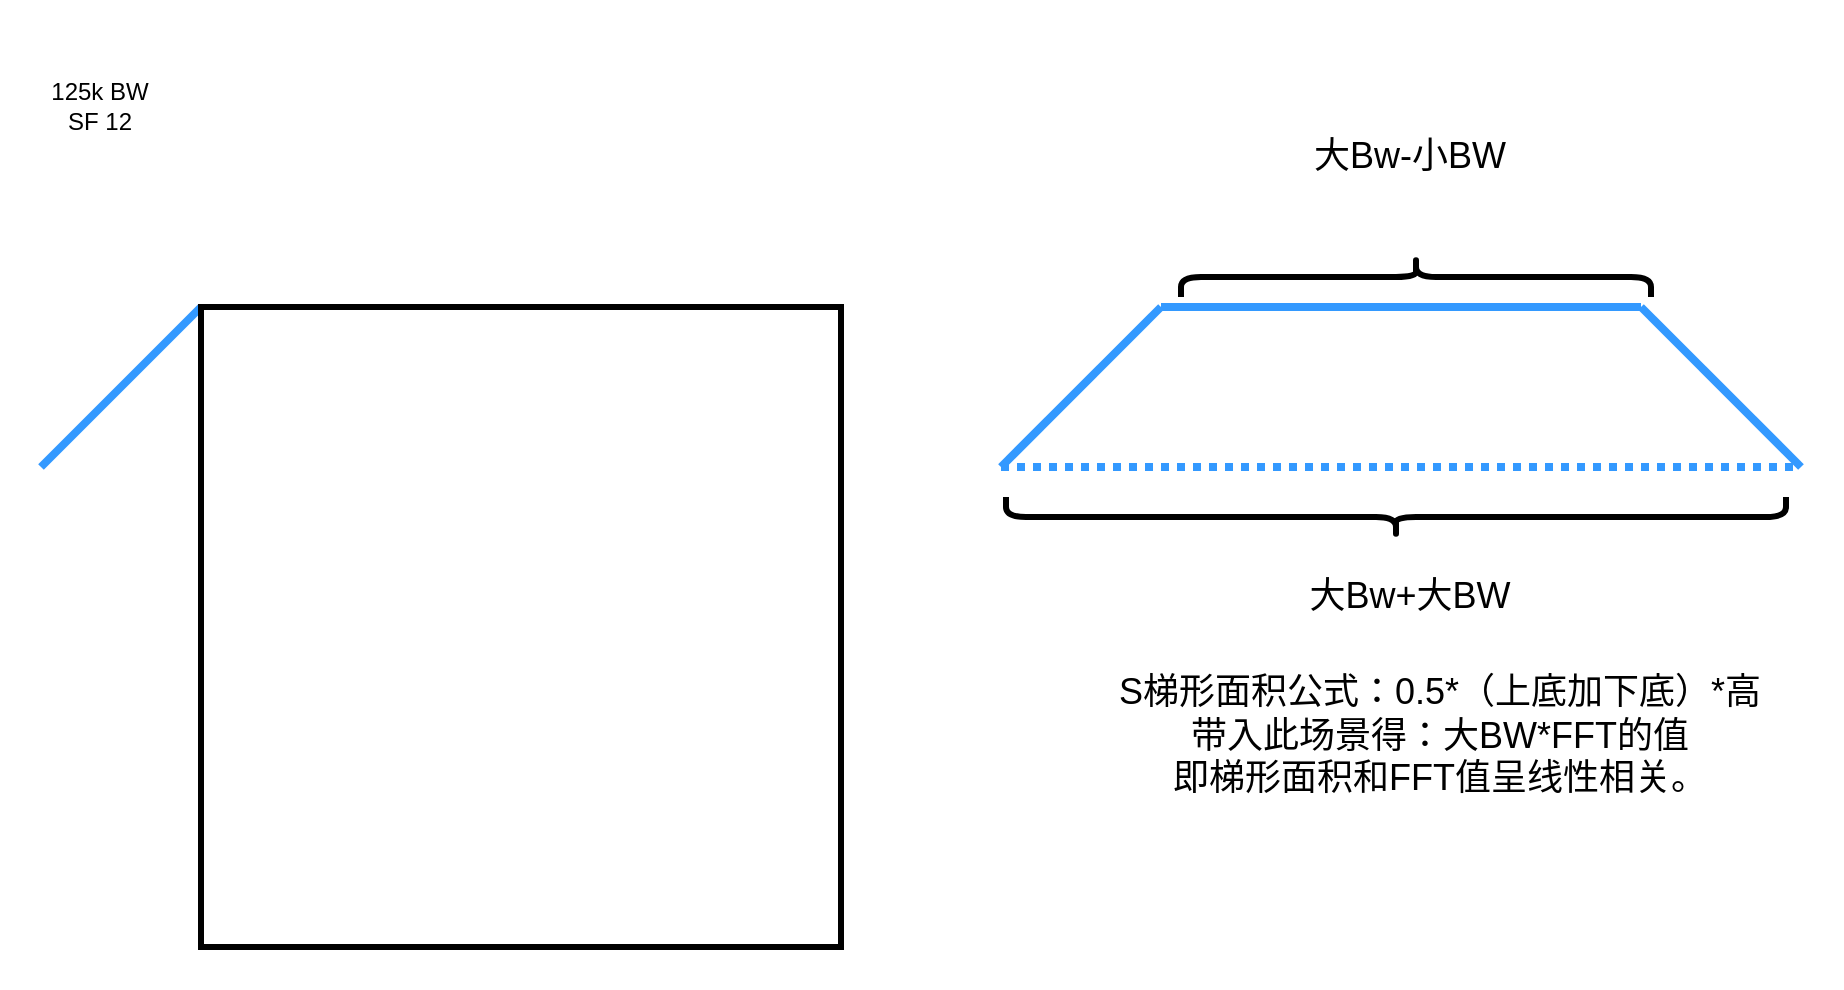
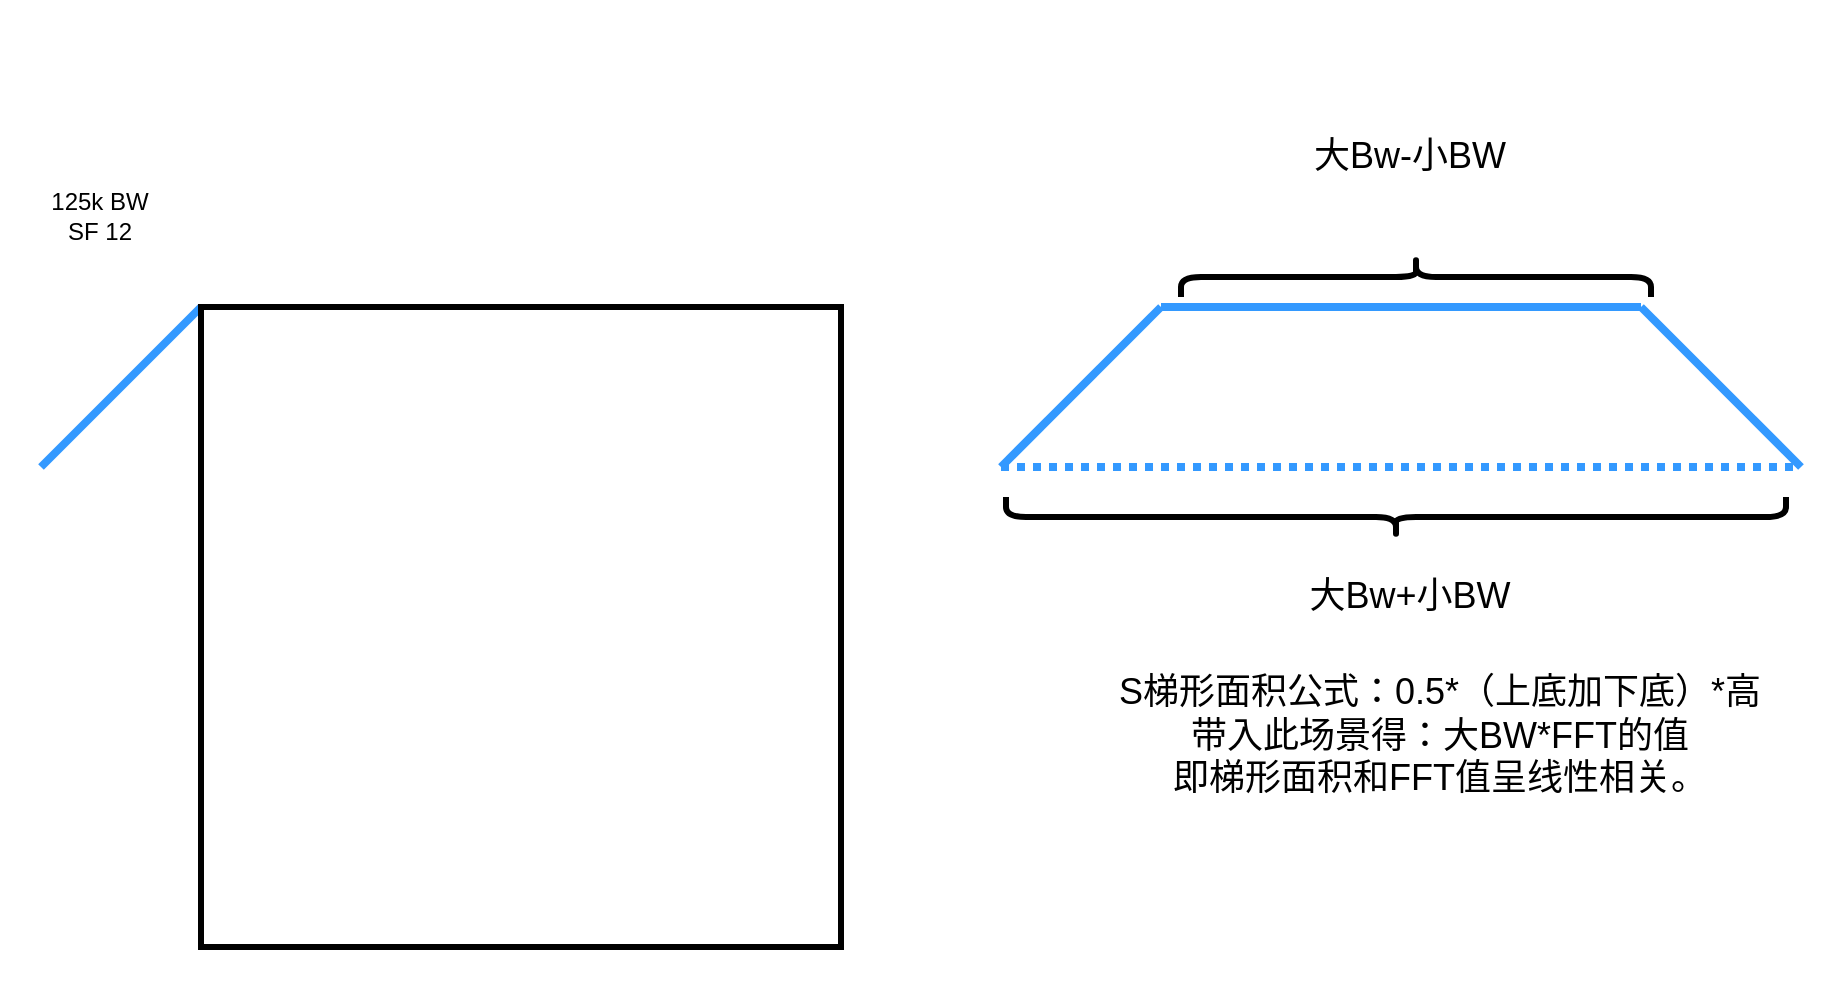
(101, 107) -> (101, 217)
(1411, 597) -> (1411, 597)
